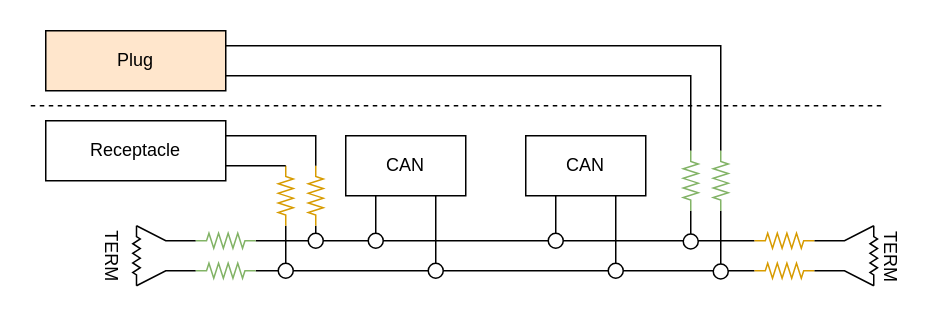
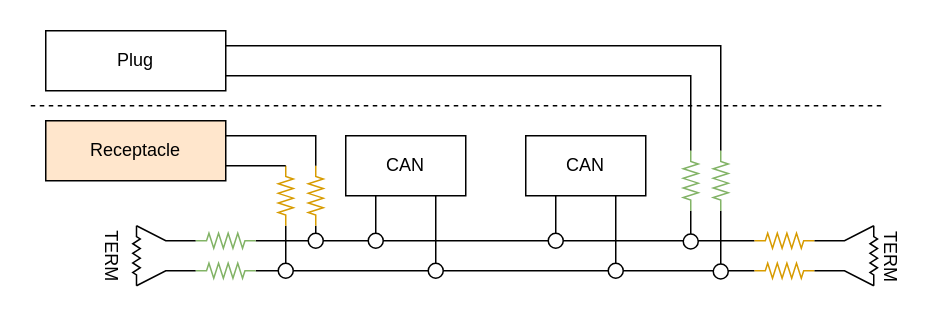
(136, 61) -> (136, 61)
(136, 151) -> (136, 151)
